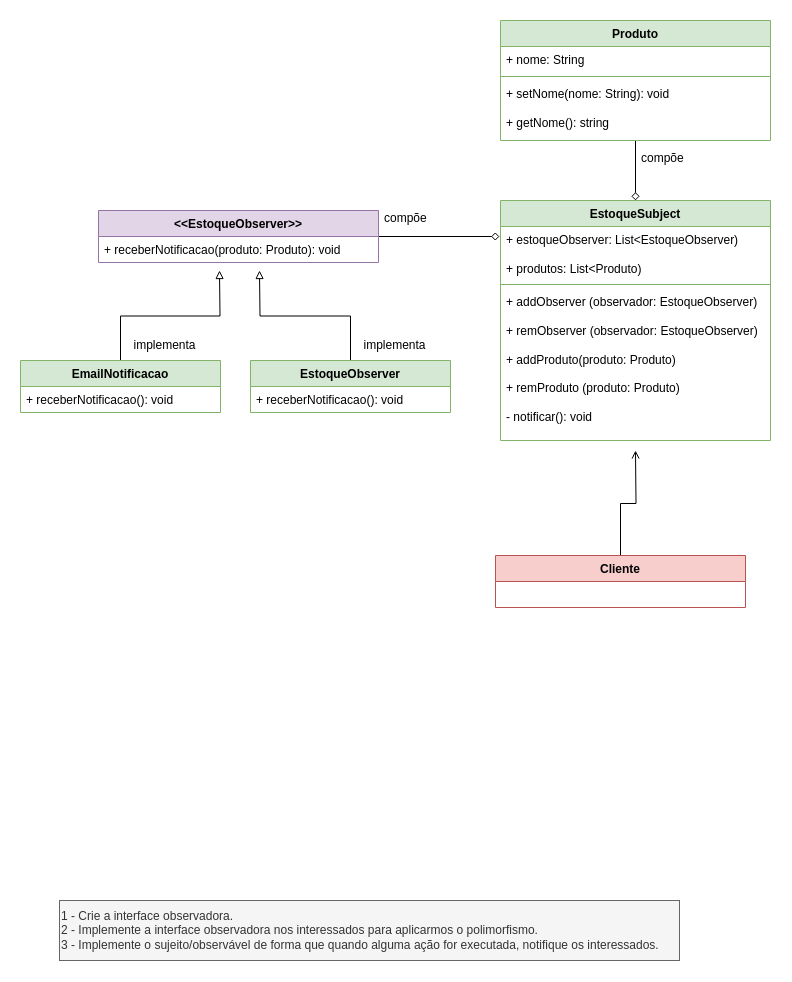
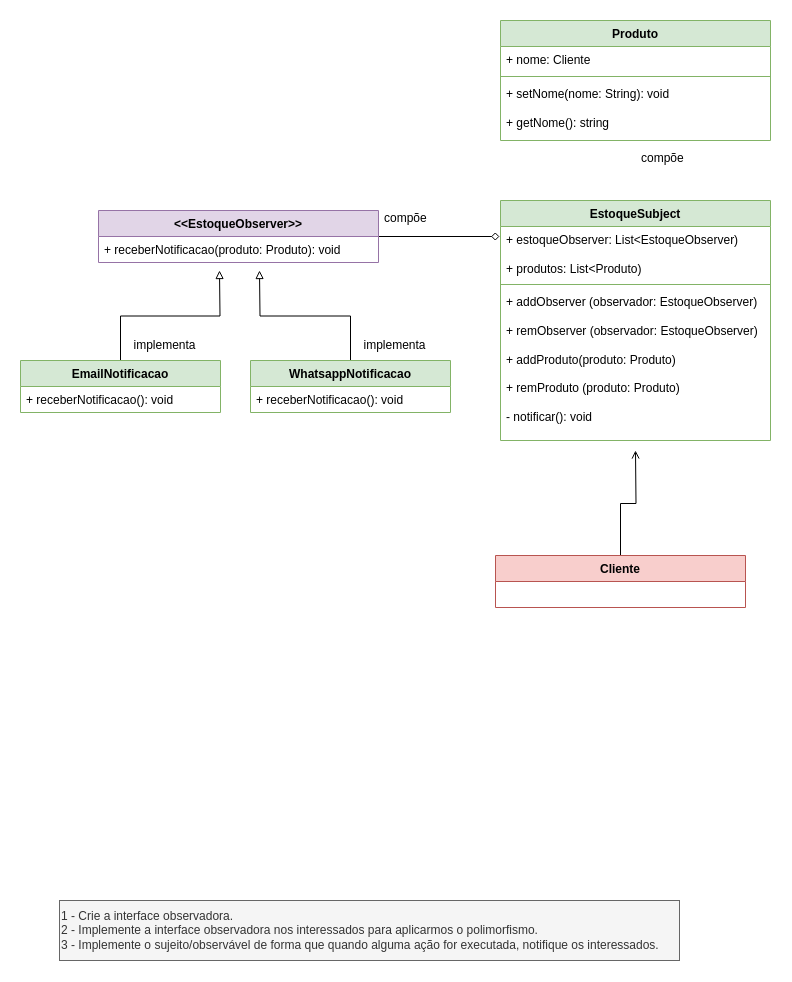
(547, 61) -> (549, 61)
(636, 167) -> none
(351, 375) -> (351, 375)
